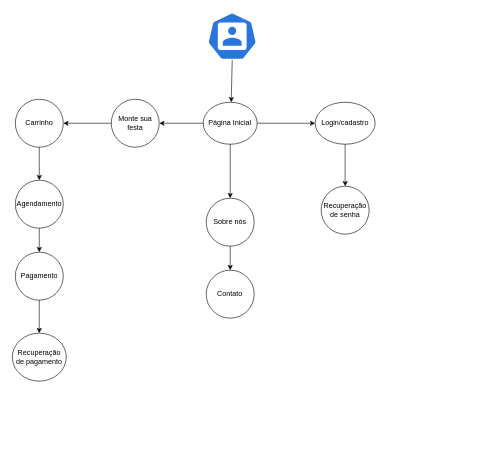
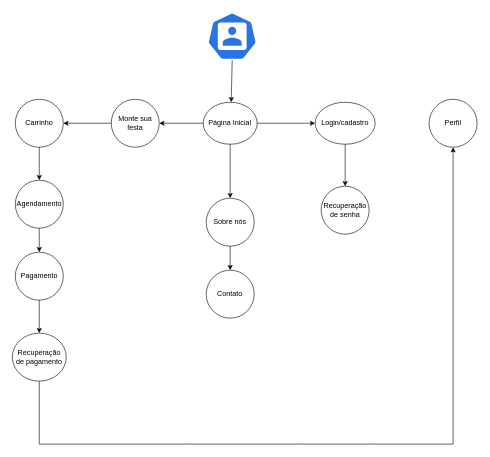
none -> (453, 123)
none -> (39, 443)
